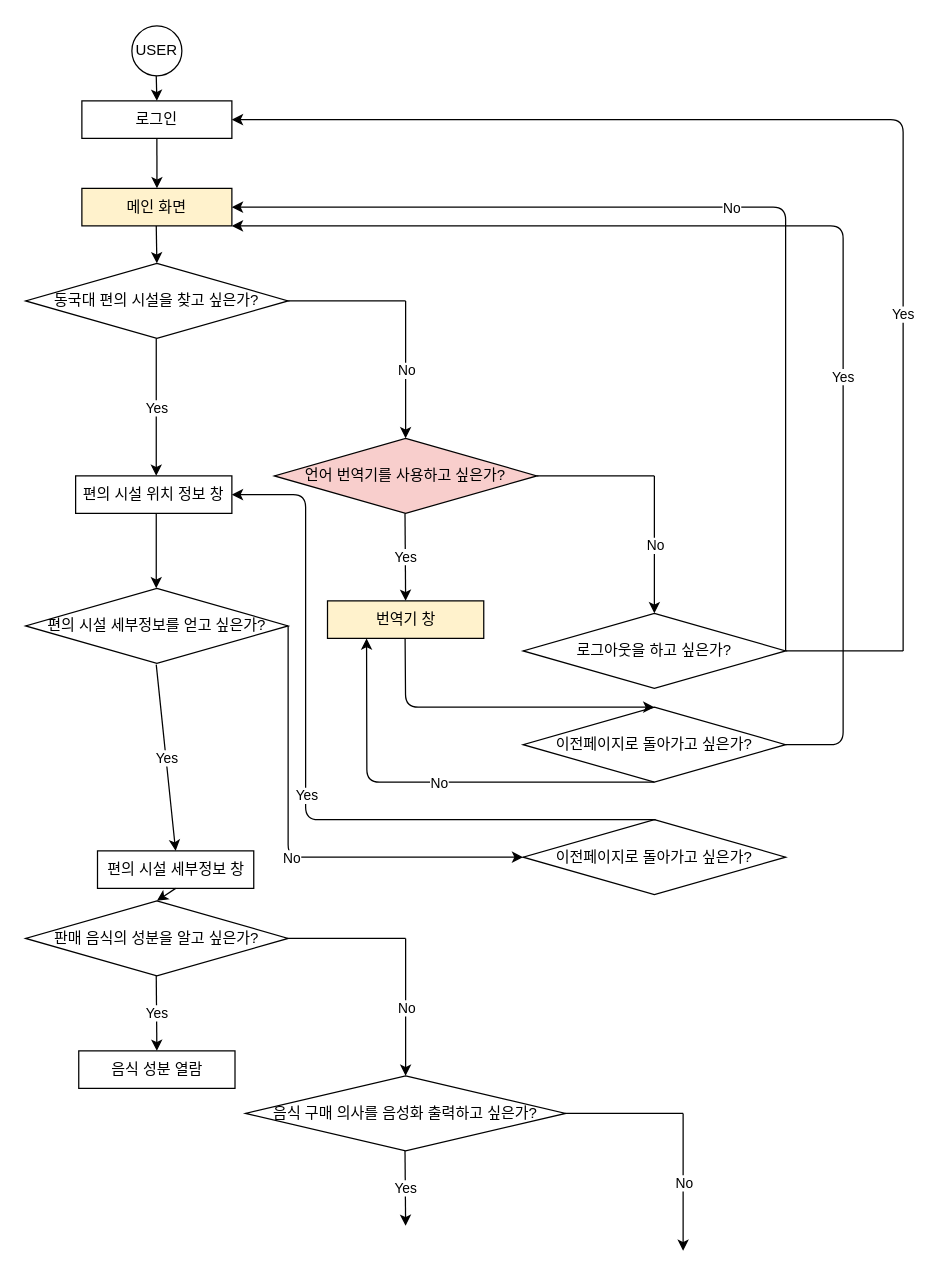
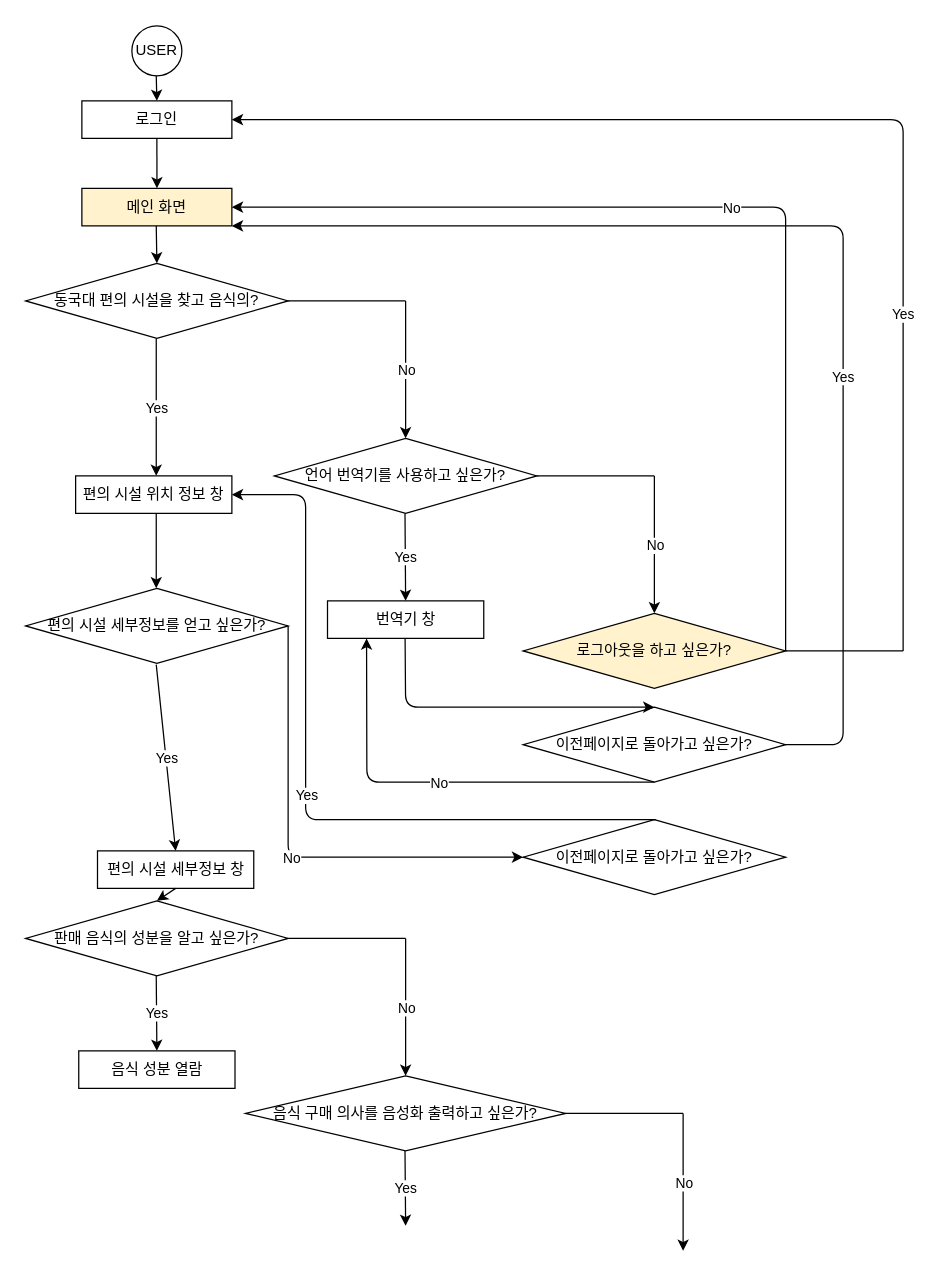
(157, 301) -> (157, 301)
(406, 476) -> (406, 476)
(406, 619) -> (406, 619)
(654, 651) -> (654, 651)
